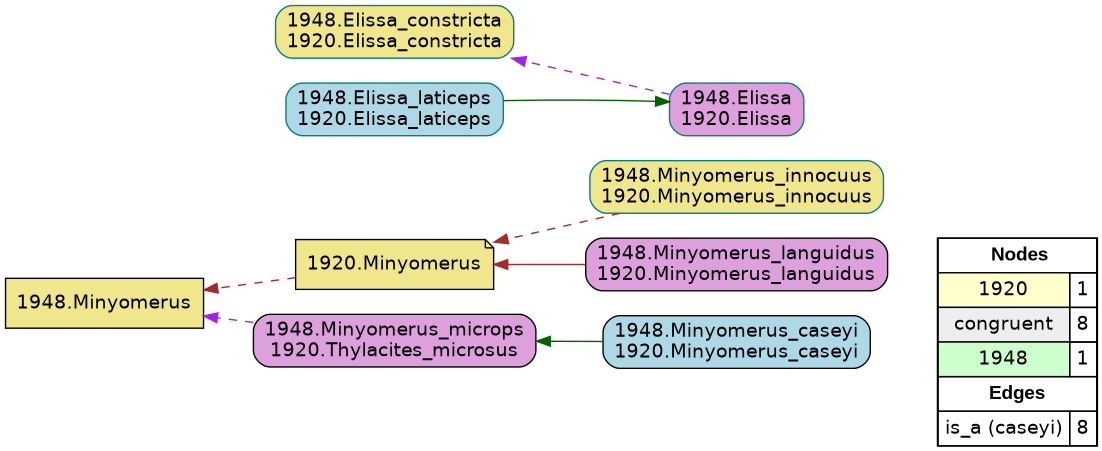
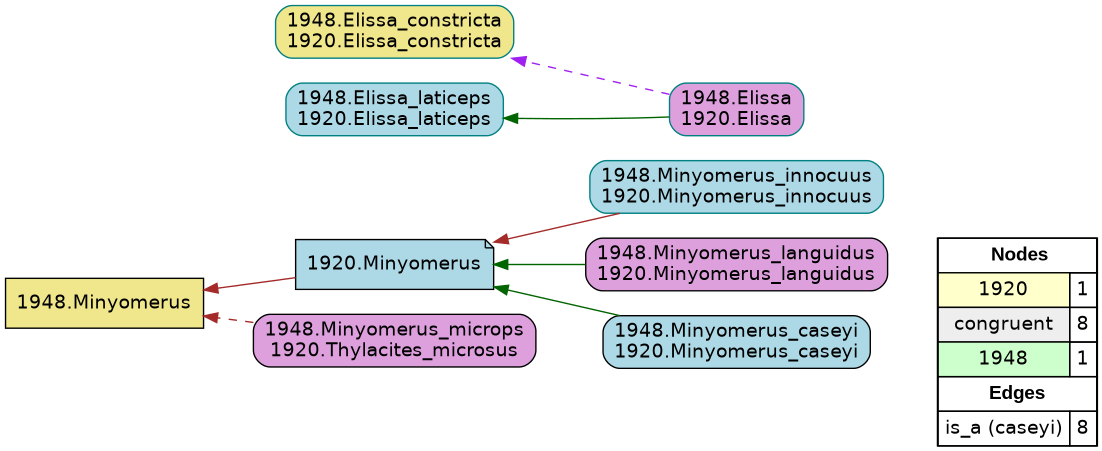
(579, 100) -> (594, 119)
(737, 187) -> (737, 187)
(564, 226) -> (564, 226)
(395, 264) -> (395, 264)
(547, 264) -> (547, 264)
(257, 283) -> (257, 283)
(236, 320) -> (236, 320)
(577, 341) -> (564, 303)
